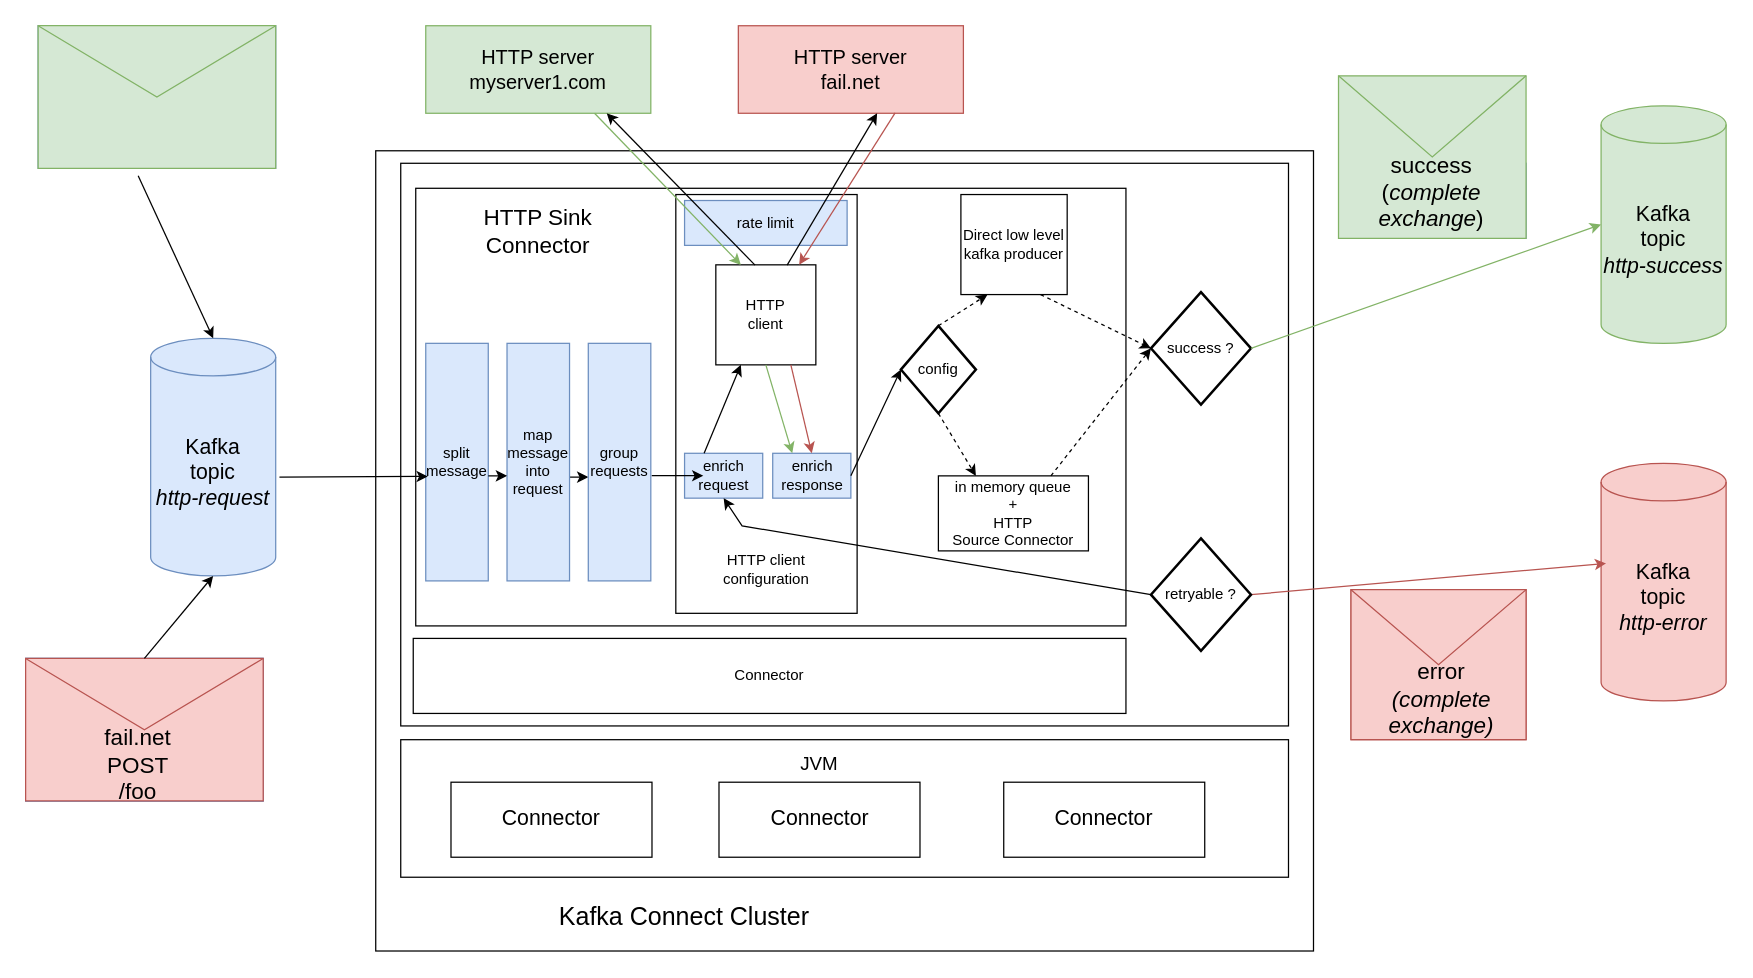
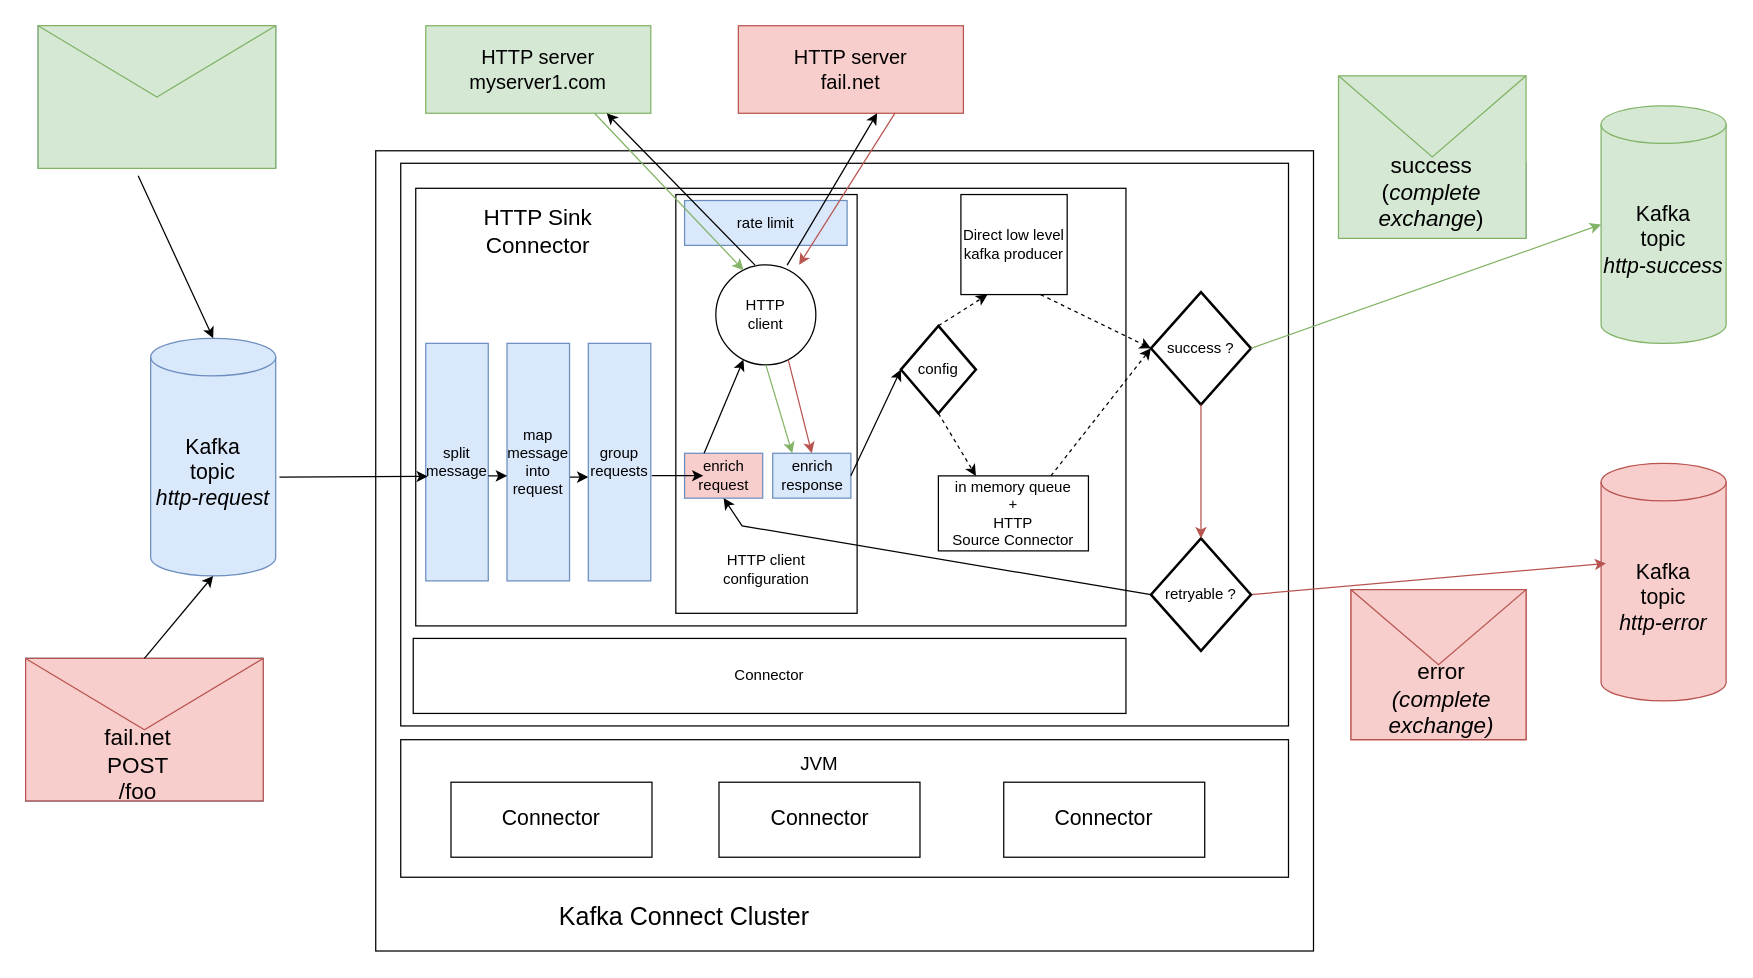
(766, 315) -> (766, 315)
none -> (1201, 467)
(723, 475) -> (723, 475)
